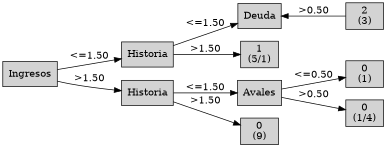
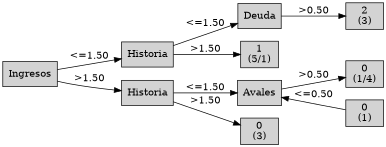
(317, 16) -> (310, 16)
(310, 84) -> (317, 104)
(260, 131) -> (260, 131)
